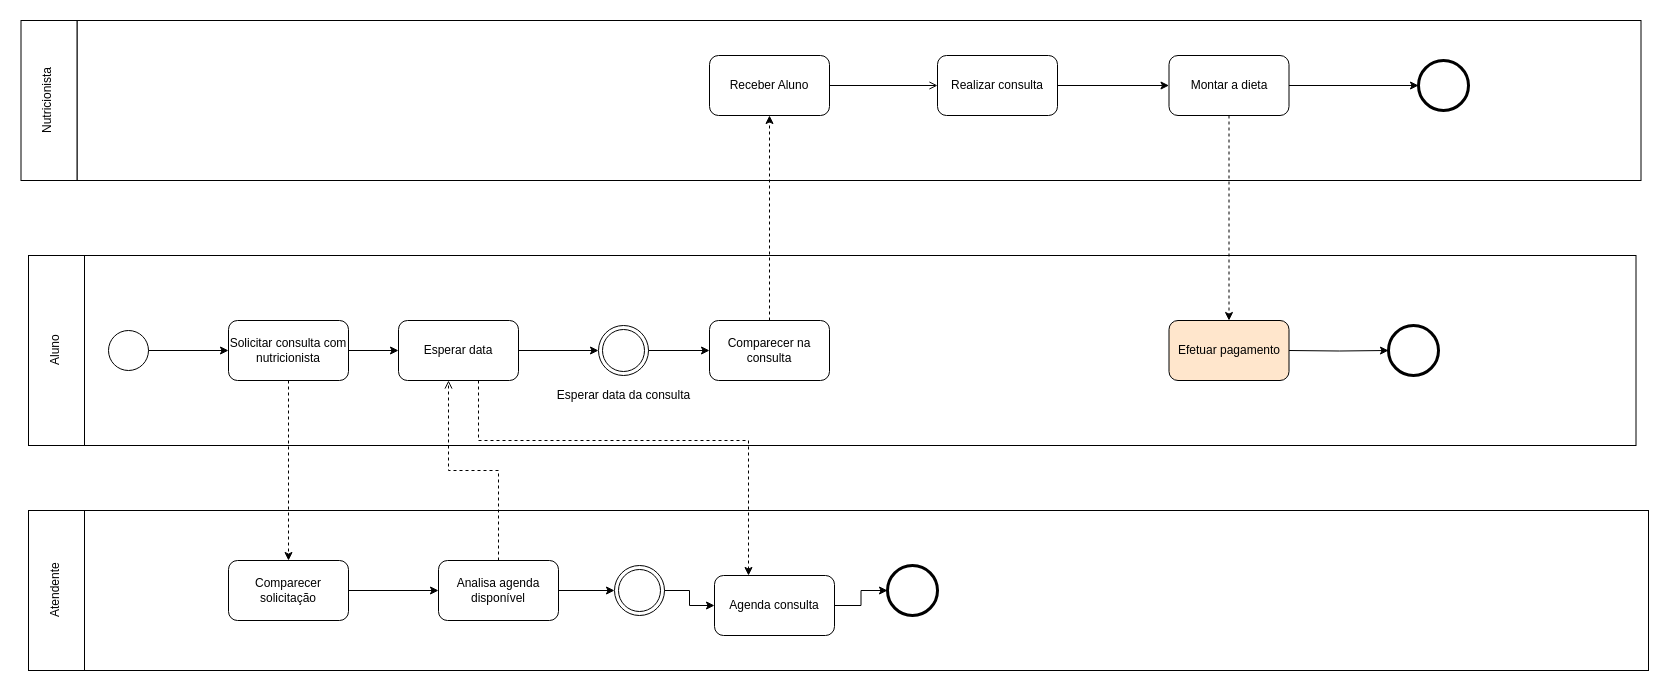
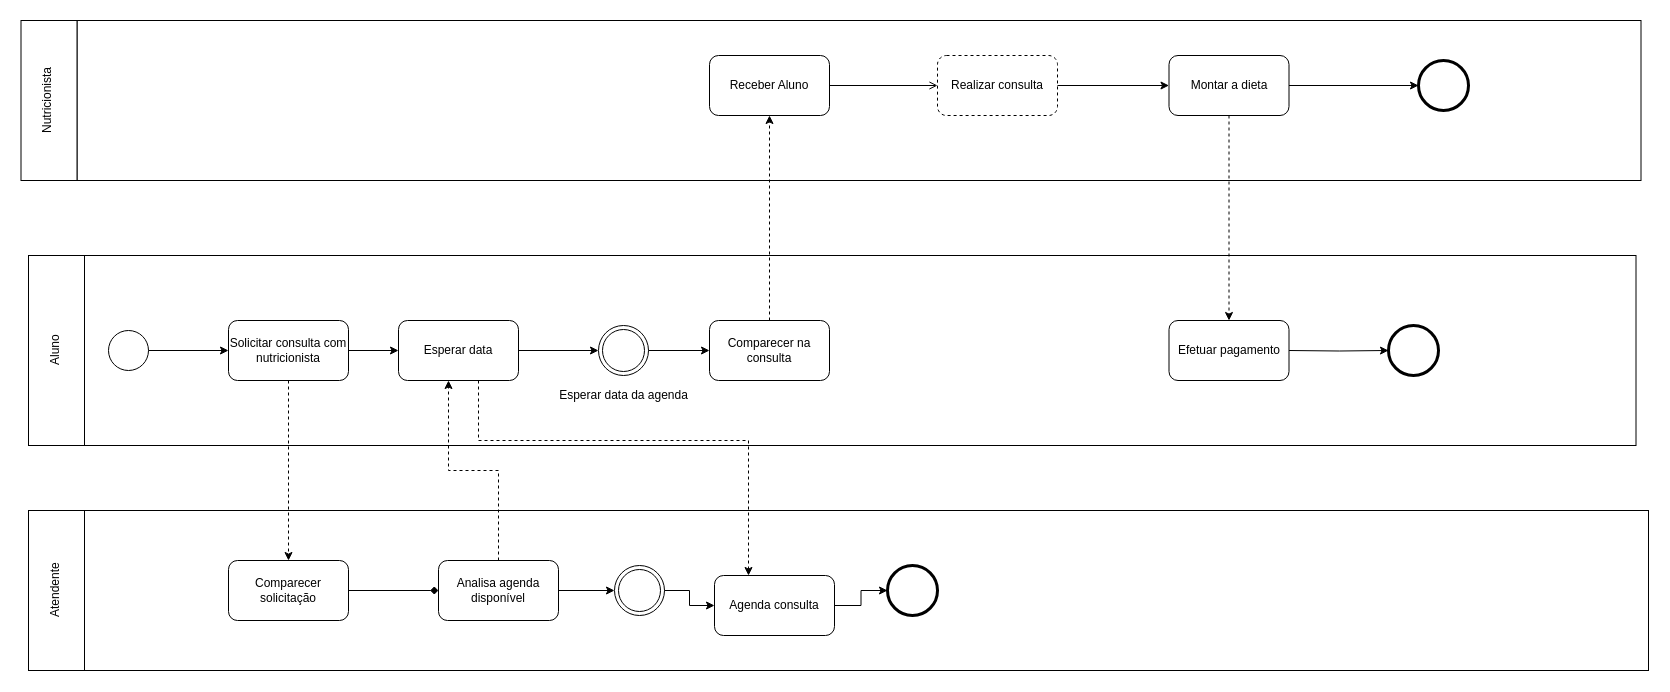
(998, 86) -> (998, 86)
(1229, 351) -> (1229, 351)
(449, 386) -> (449, 388)
(624, 396) -> (624, 396)
(430, 591) -> (430, 591)
